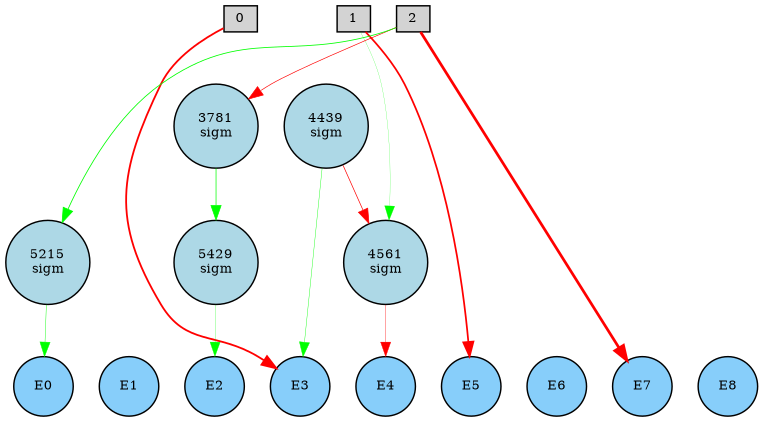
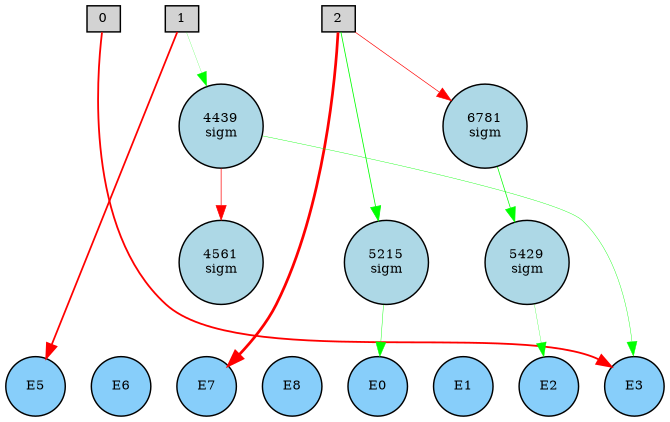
(387, 117) -> (194, 52)
(216, 126) -> (485, 126)
(386, 386) -> none
